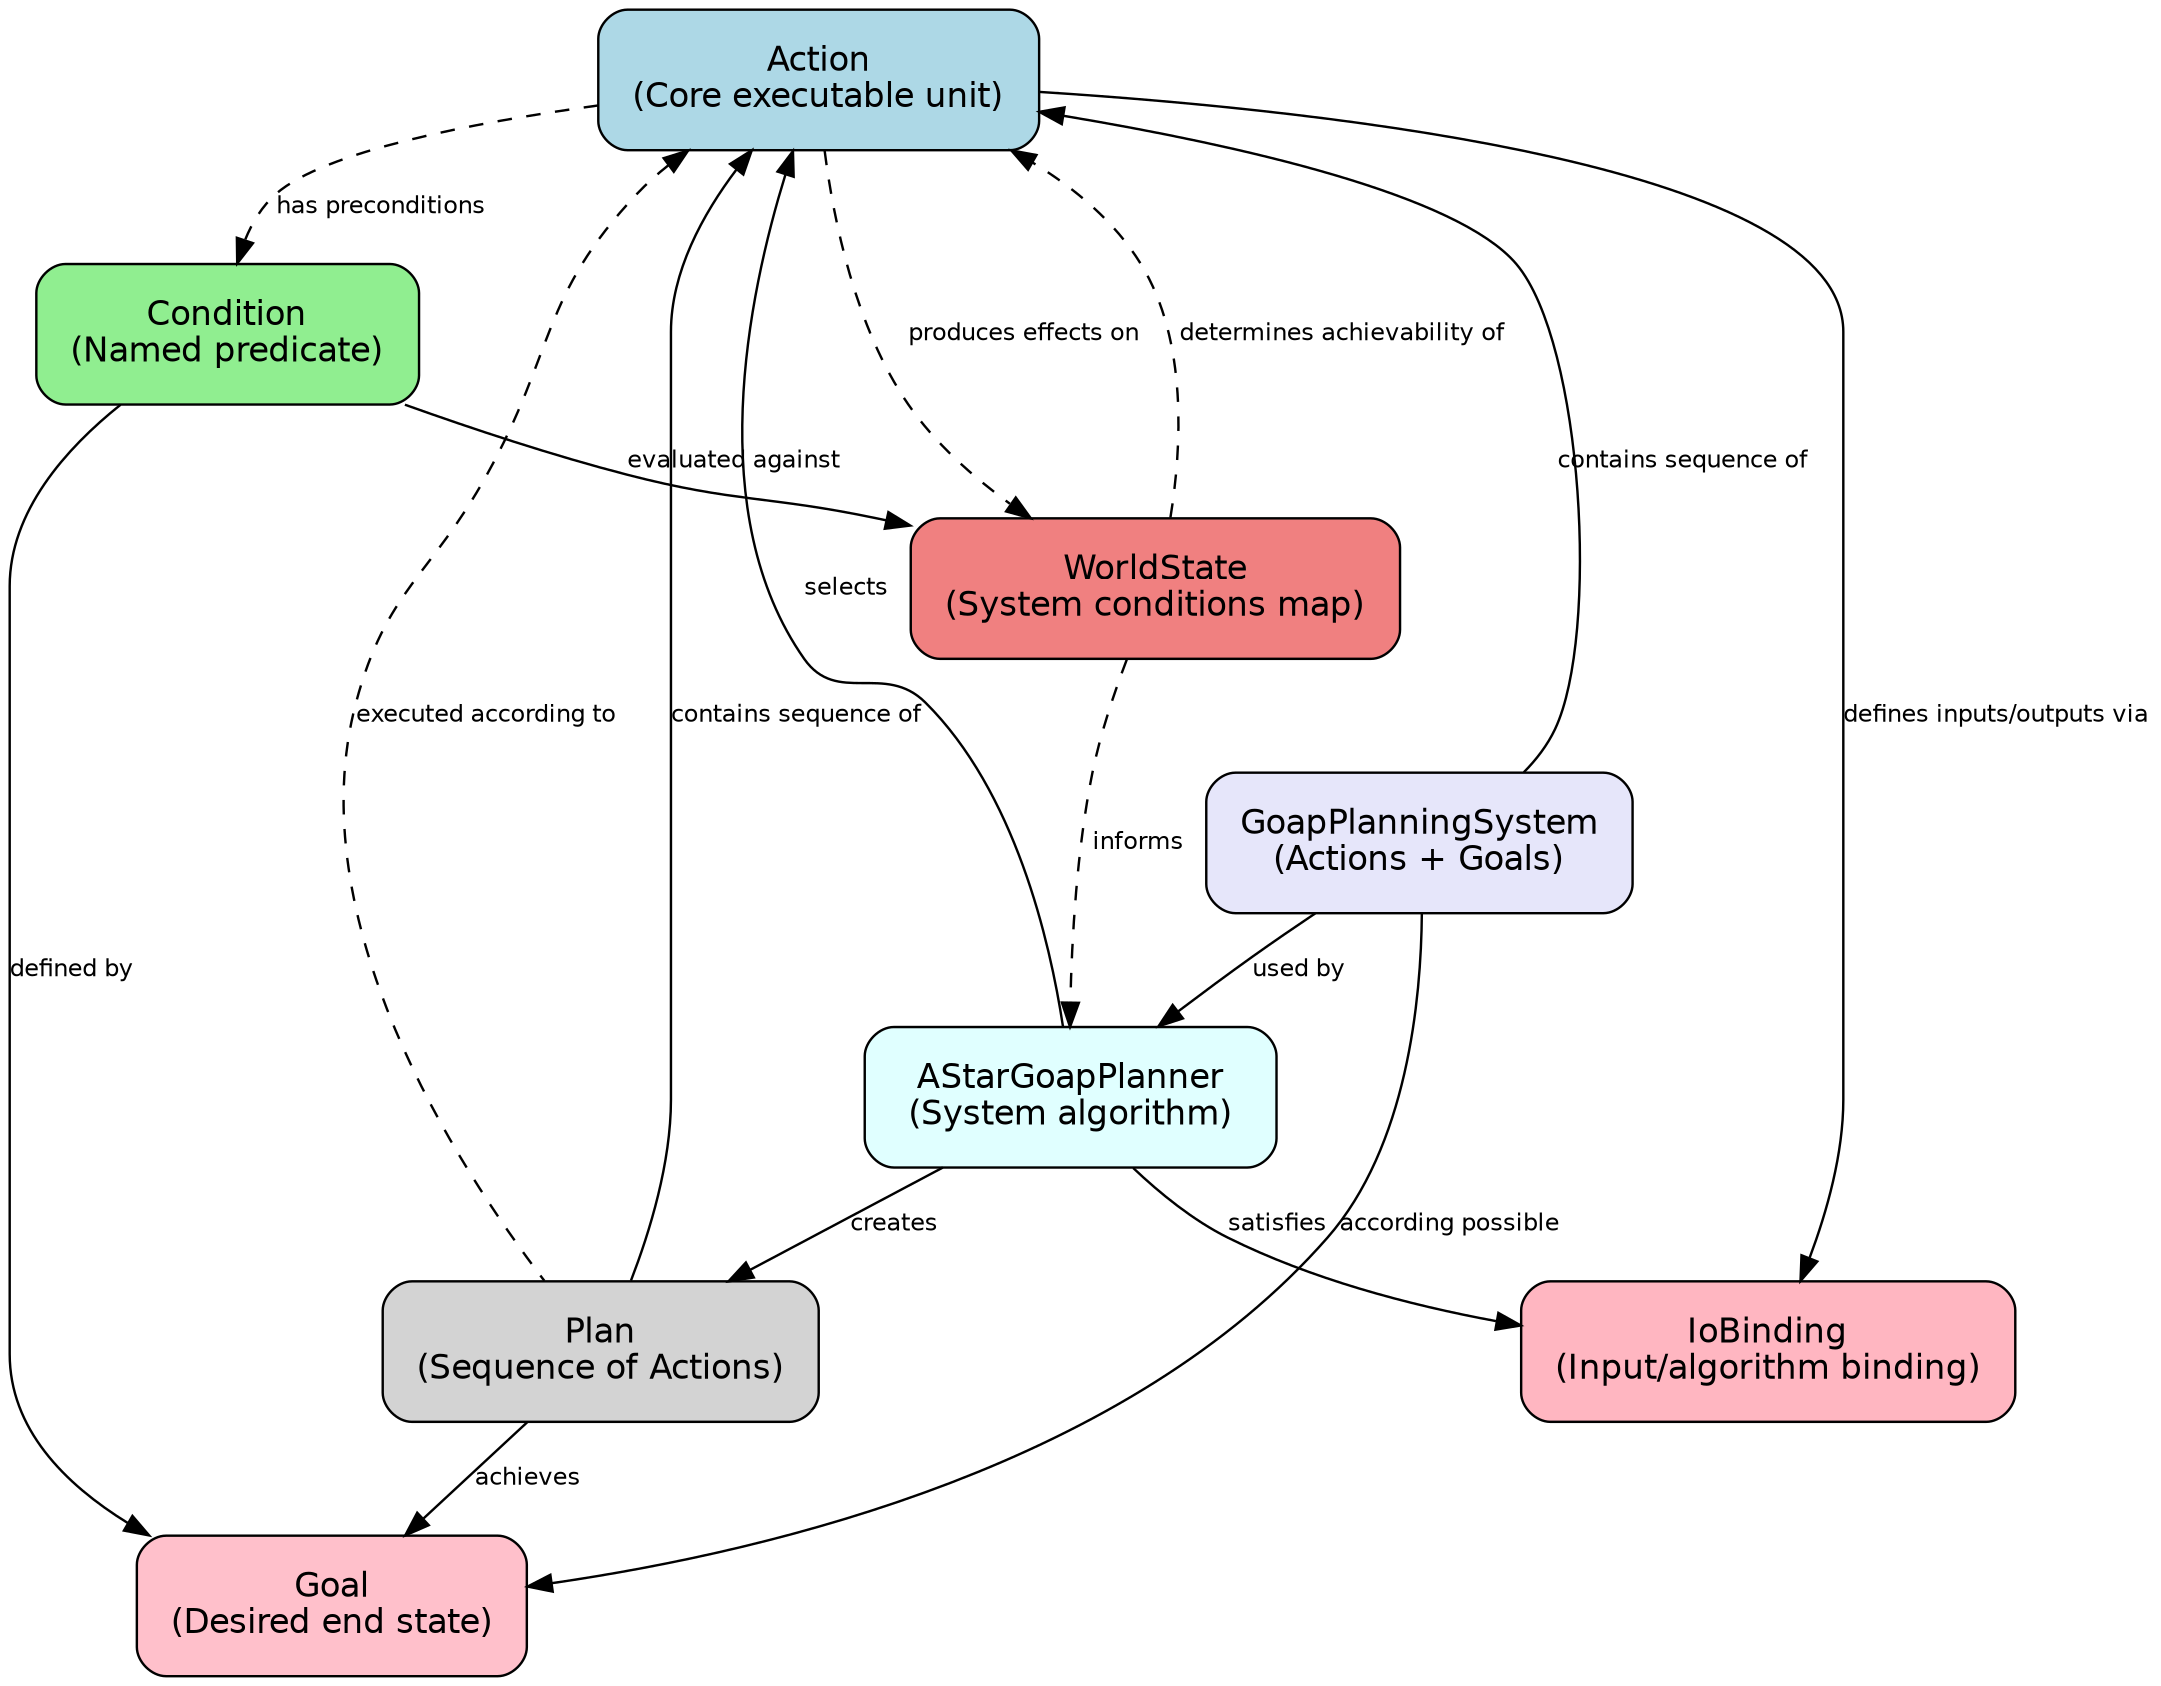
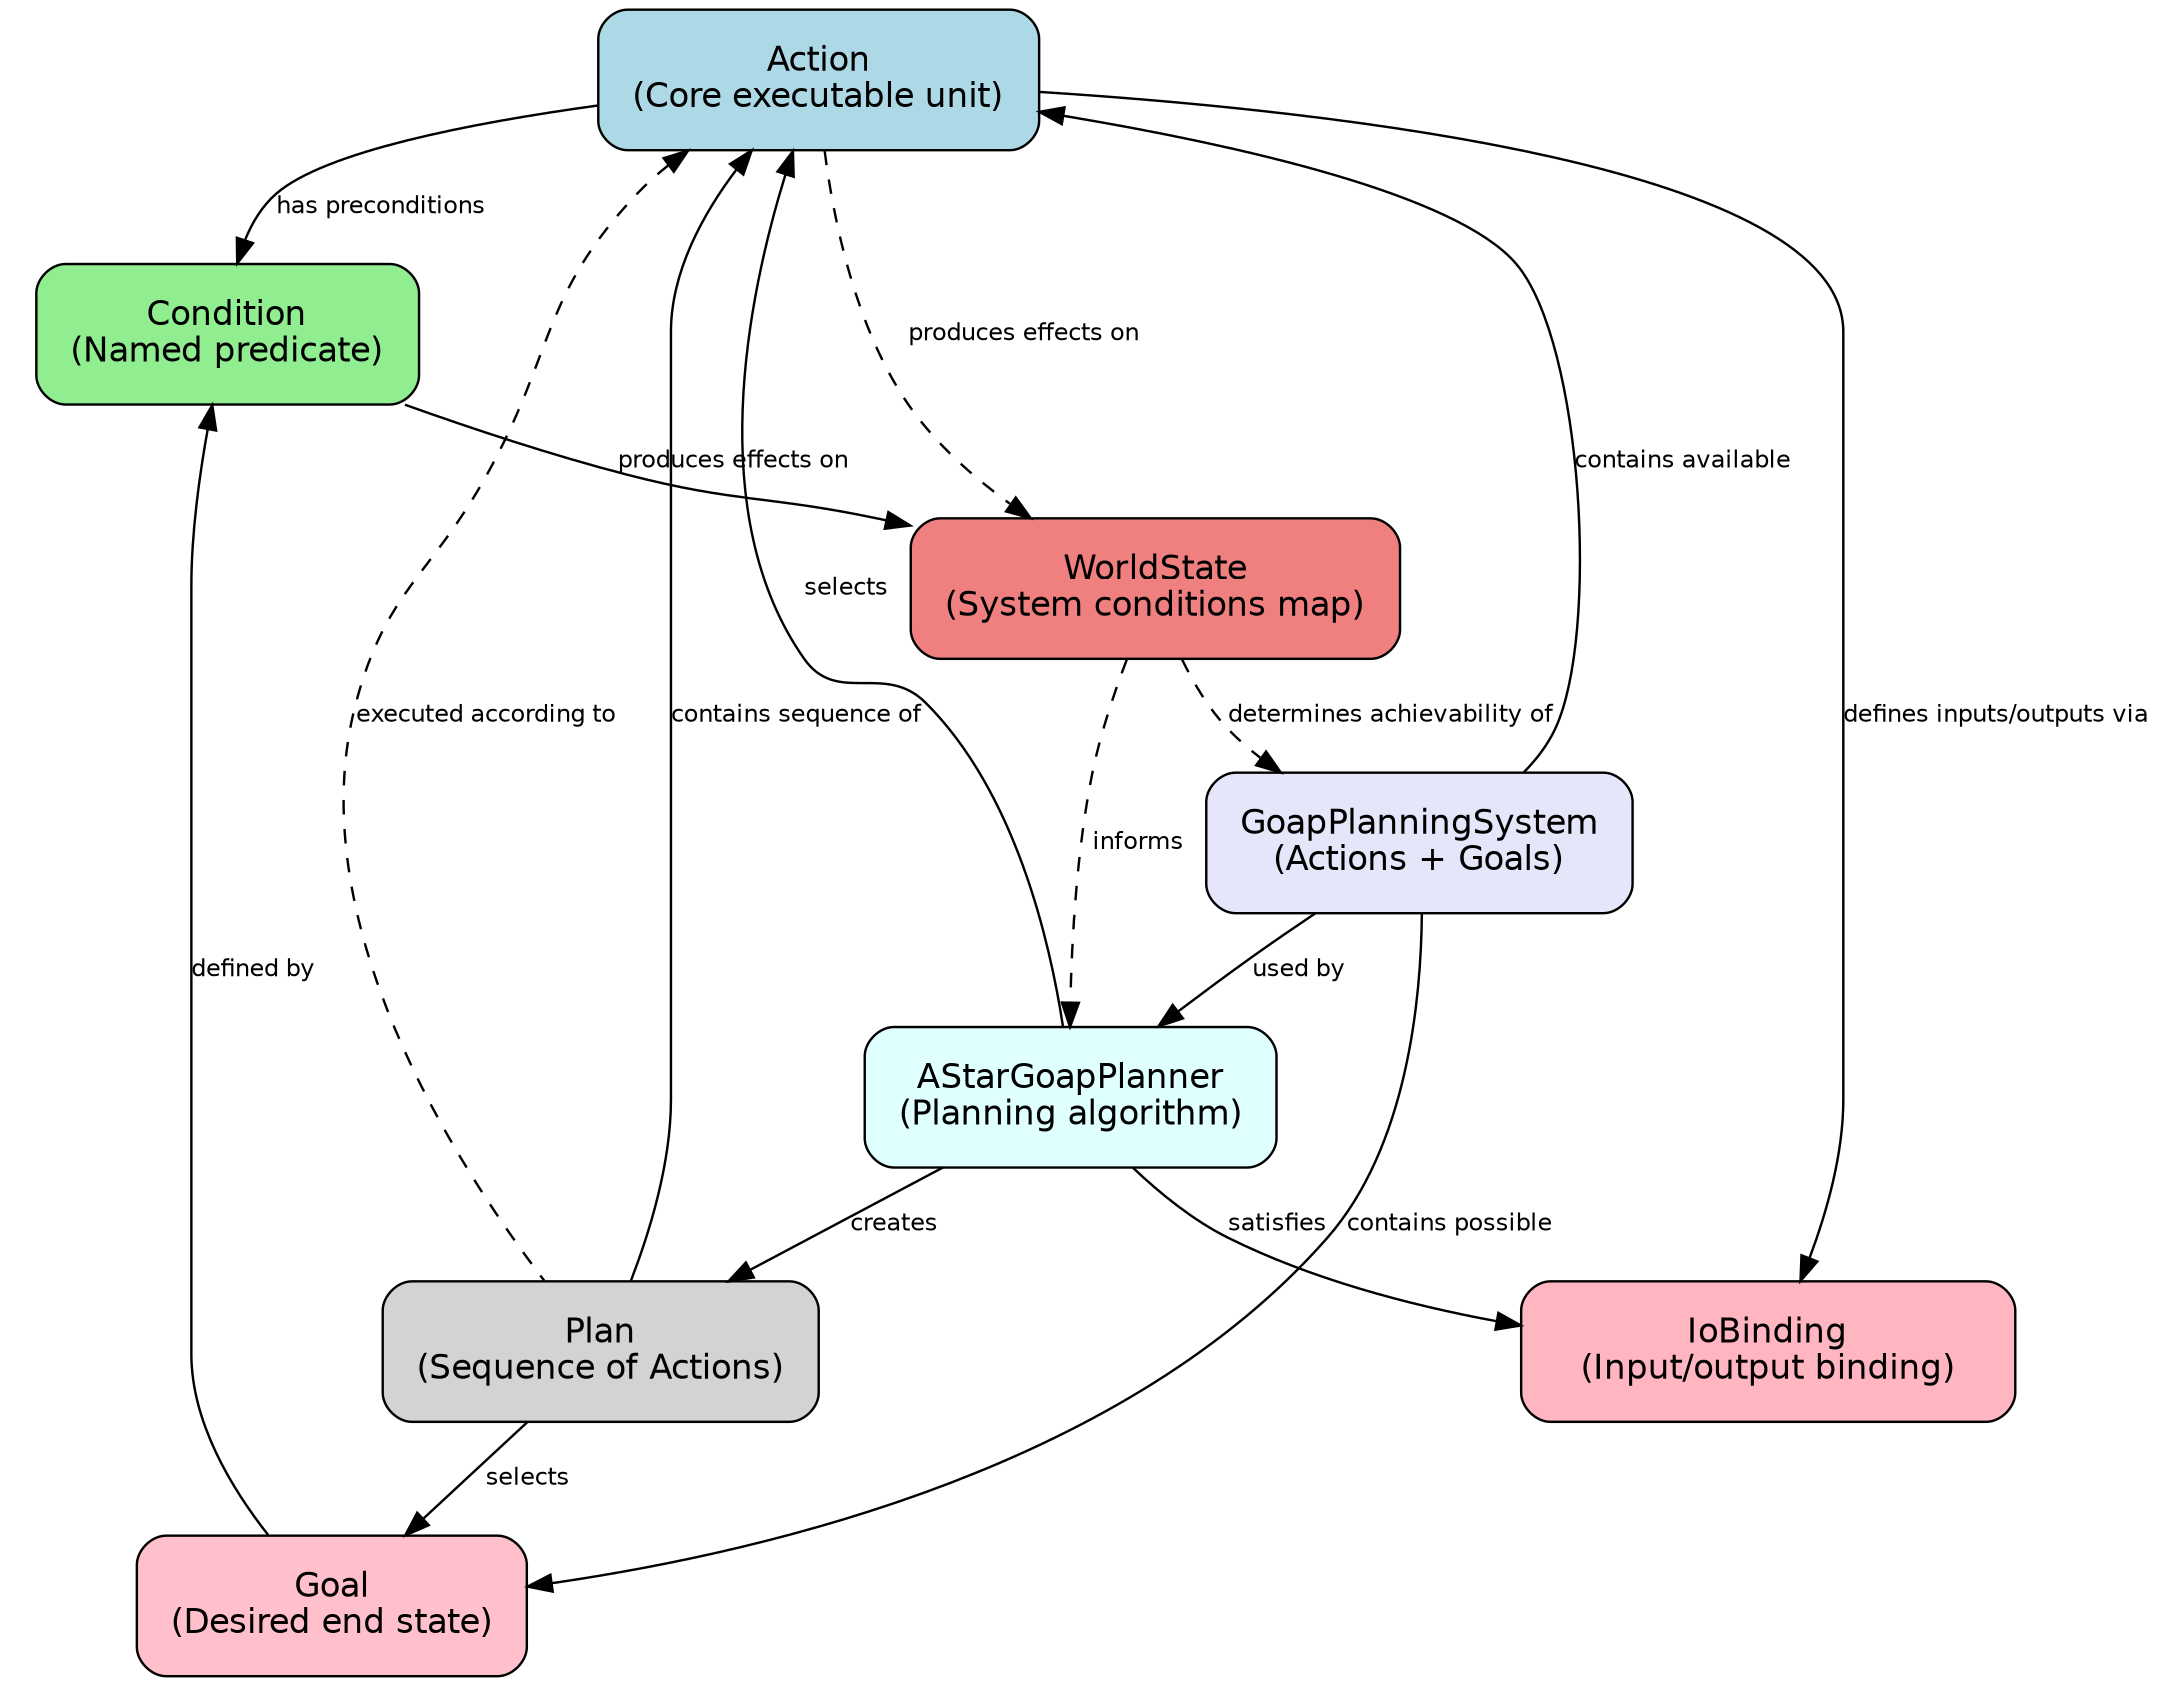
(405, 141) -> (405, 141)
(1163, 315) -> (1215, 714)
(734, 461) -> (734, 461)
(1683, 461) -> (1683, 461)
(10, 968) -> (191, 991)
(1071, 1097) -> (1071, 1097)
(1450, 1224) -> (1450, 1224)
(1768, 1352) -> (1768, 1352)
(528, 1479) -> (528, 1479)
